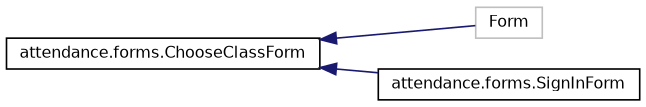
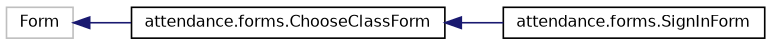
(406, 32) -> (110, 23)
